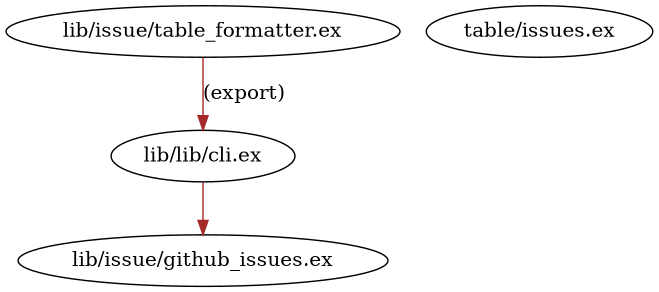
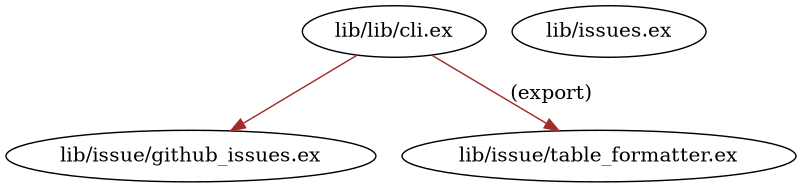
(540, 32) -> (609, 32)
(203, 87) -> (489, 89)
